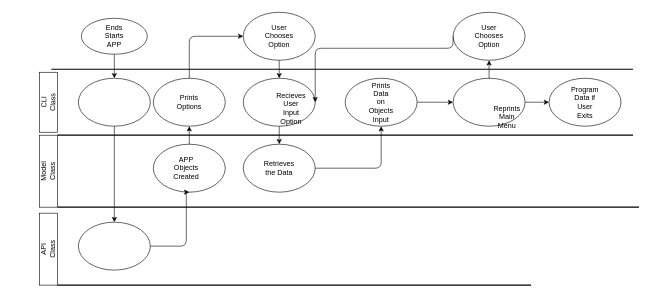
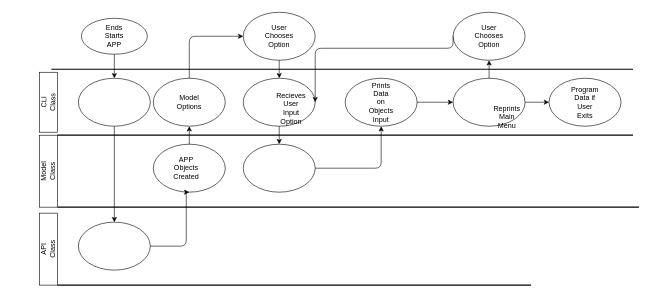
(189, 102) -> (189, 102)
(279, 168) -> none
